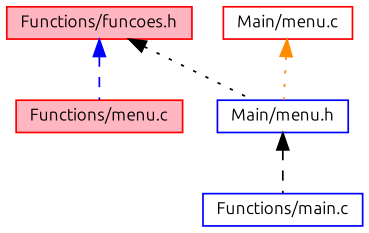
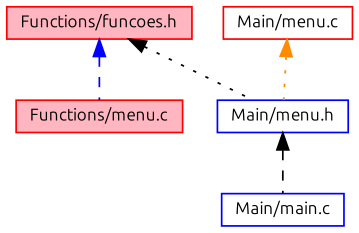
(283, 210) -> (283, 210)
